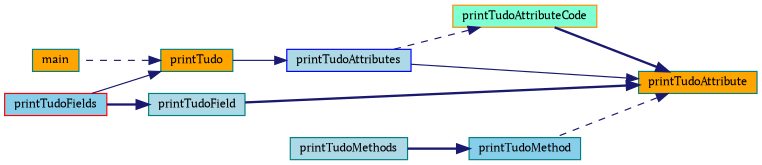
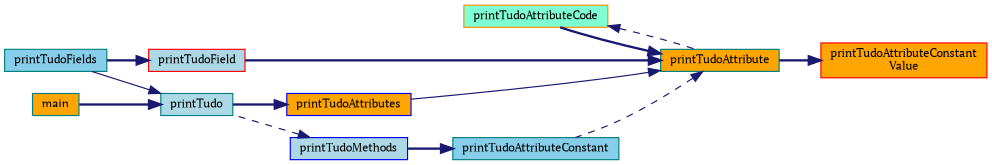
(431, 40) -> (658, 38)
(114, 60) -> (114, 104)
(197, 60) -> (197, 104)
(254, 60) -> (254, 104)
(349, 60) -> (349, 104)
none -> (904, 60)
(56, 104) -> (56, 60)
(197, 104) -> (197, 60)
none -> (266, 125)
(349, 149) -> (349, 149)
(525, 149) -> (536, 149)
